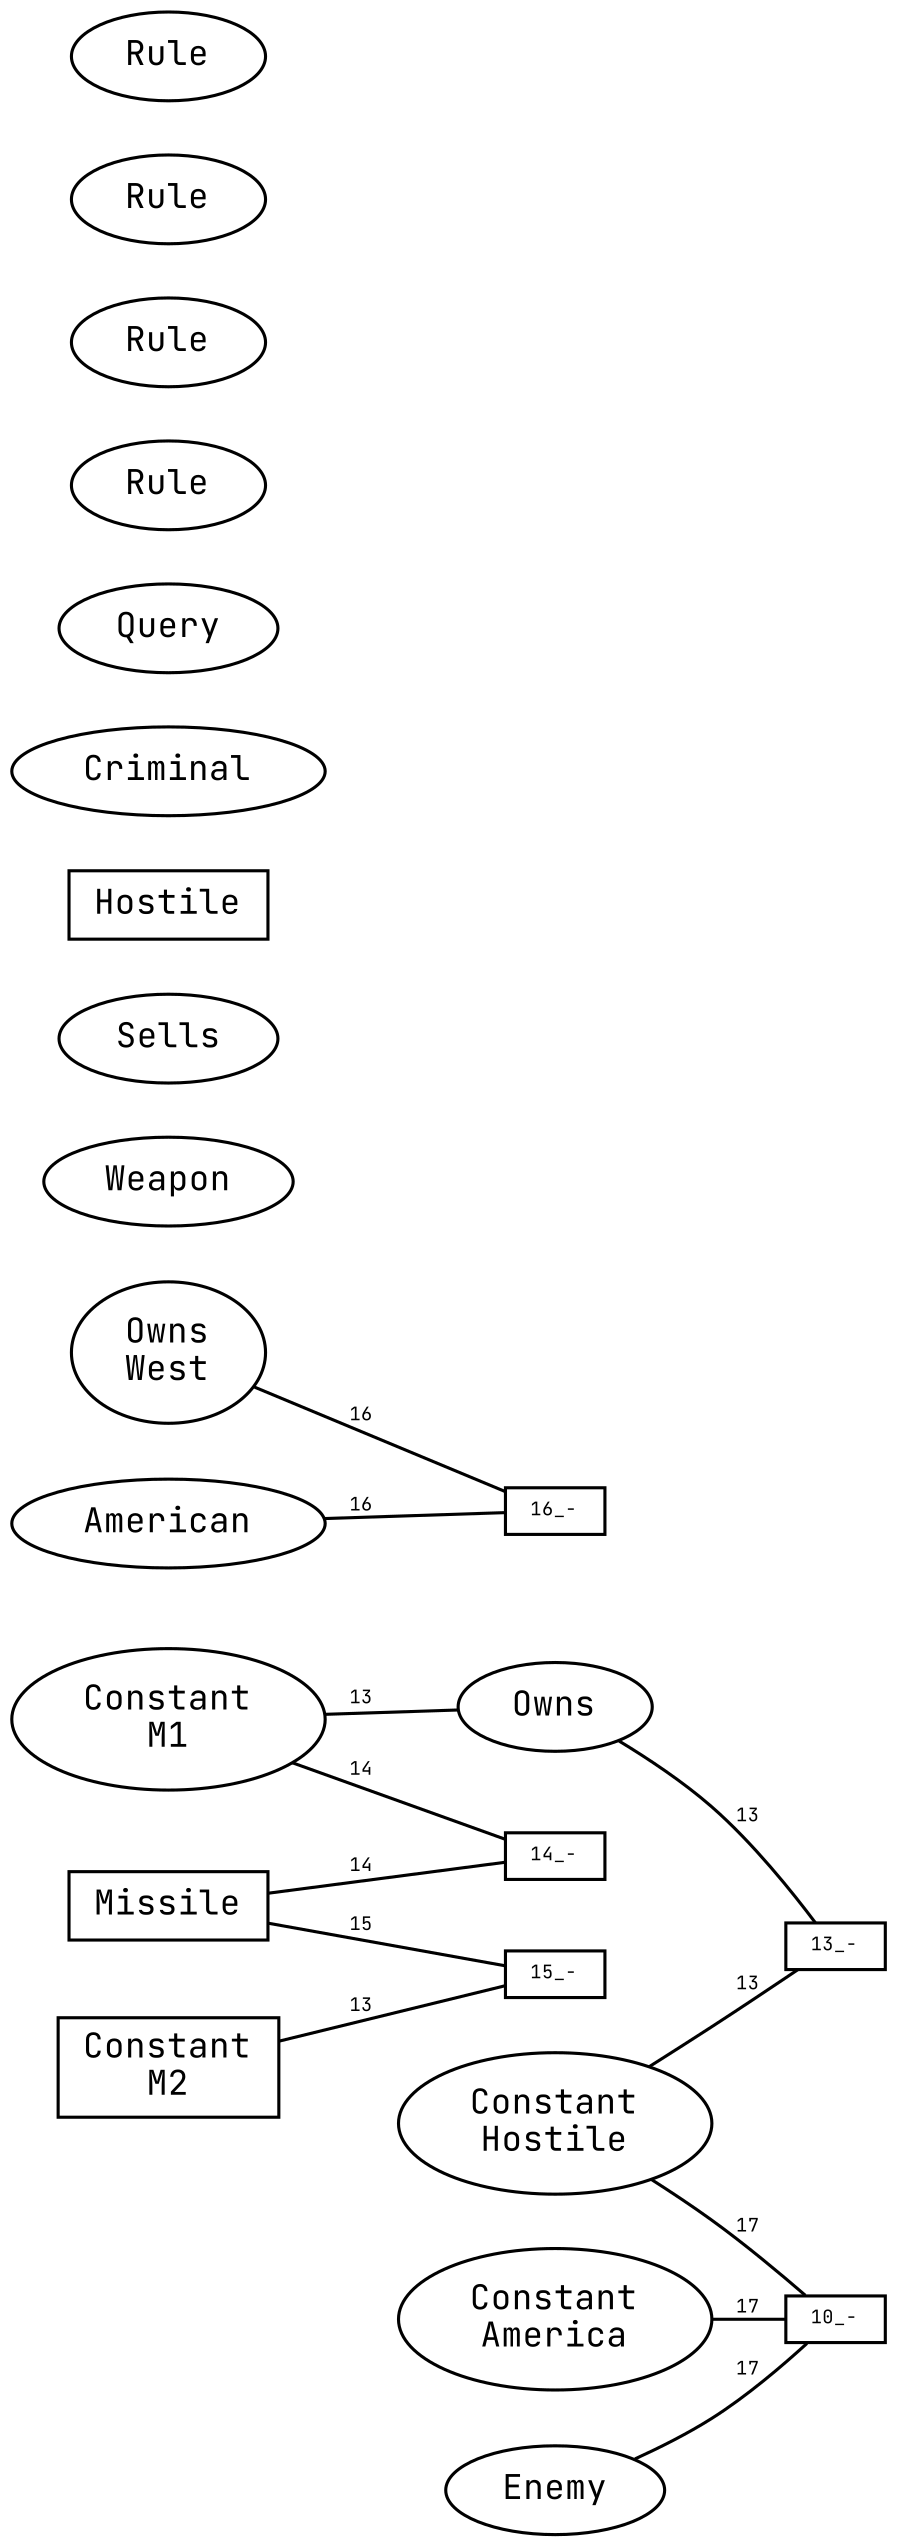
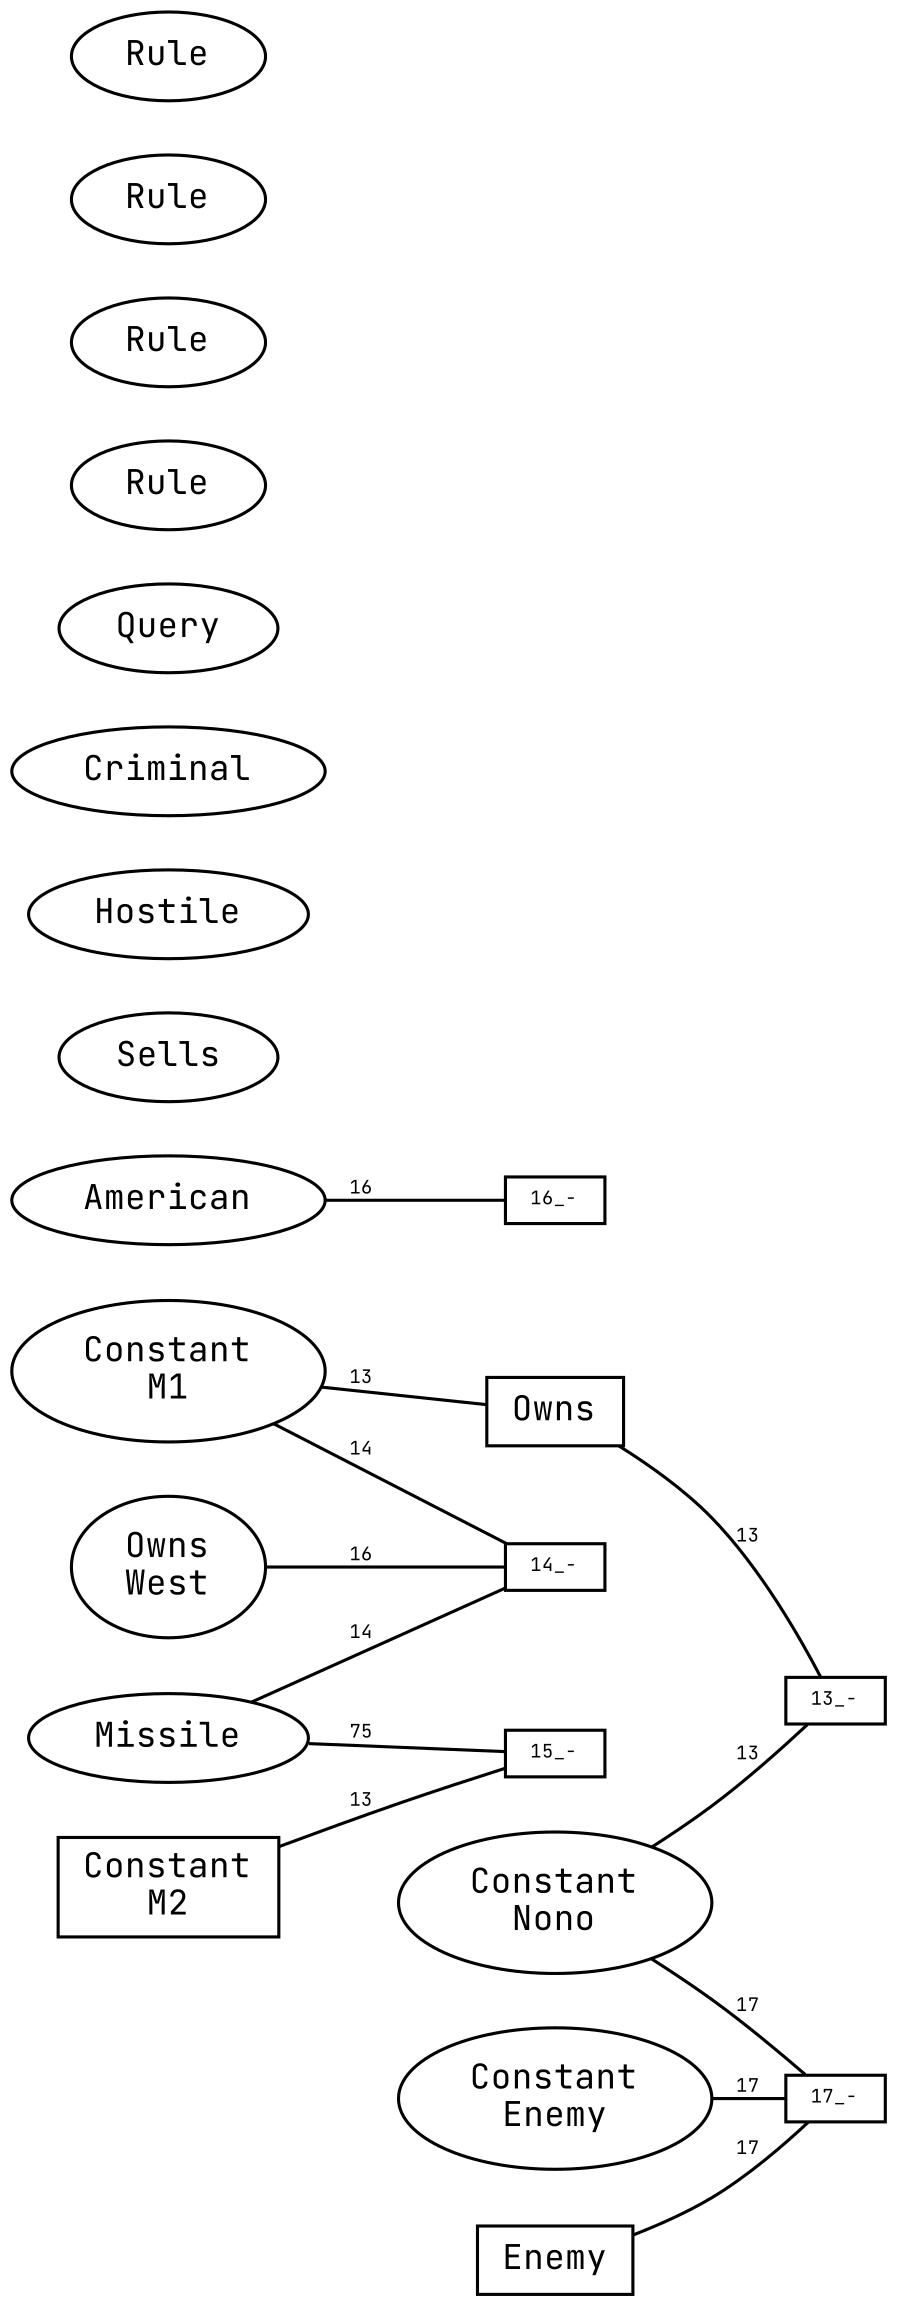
(168, 905) -> (168, 914)
(168, 1182) -> none
(379, 1439) -> (385, 1567)
(555, 1707) -> (555, 1412)
(168, 1906) -> (168, 1738)
(362, 1926) -> (362, 1733)
(555, 2123) -> (555, 1903)
(555, 2319) -> (555, 2099)
(836, 2319) -> (836, 2099)
(555, 2490) -> (555, 2260)
